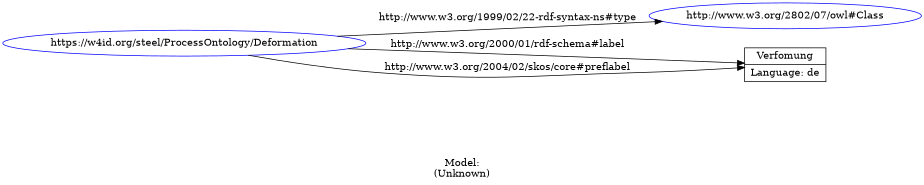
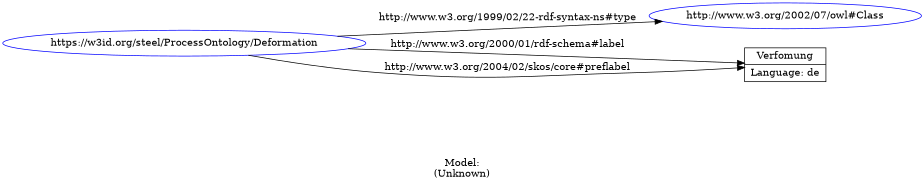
(785, 16) -> (785, 16)
(184, 43) -> (184, 43)
